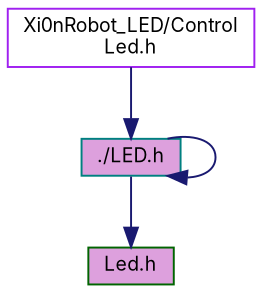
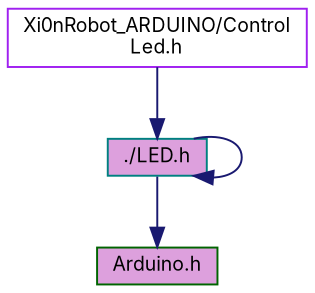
(131, 38) -> (157, 38)
(131, 266) -> (157, 266)
